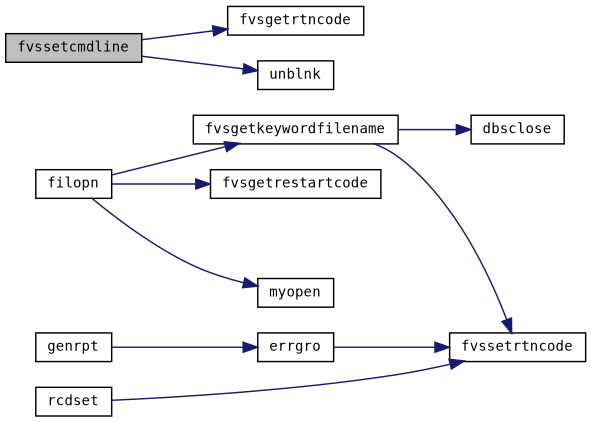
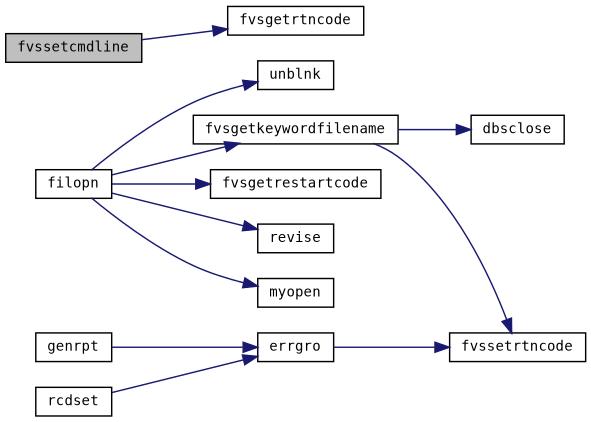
(193, 63) -> (163, 119)
none -> (296, 238)
(281, 389) -> (178, 376)
